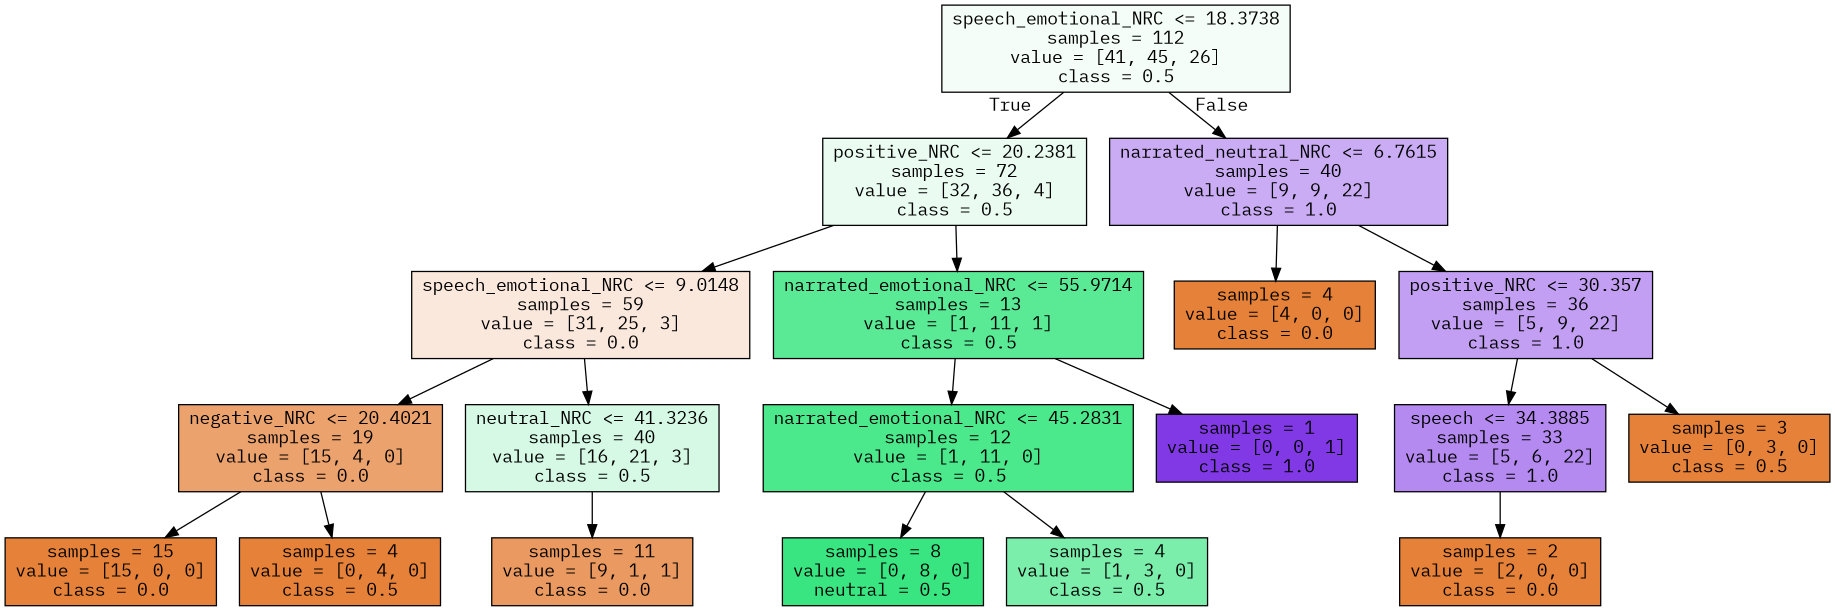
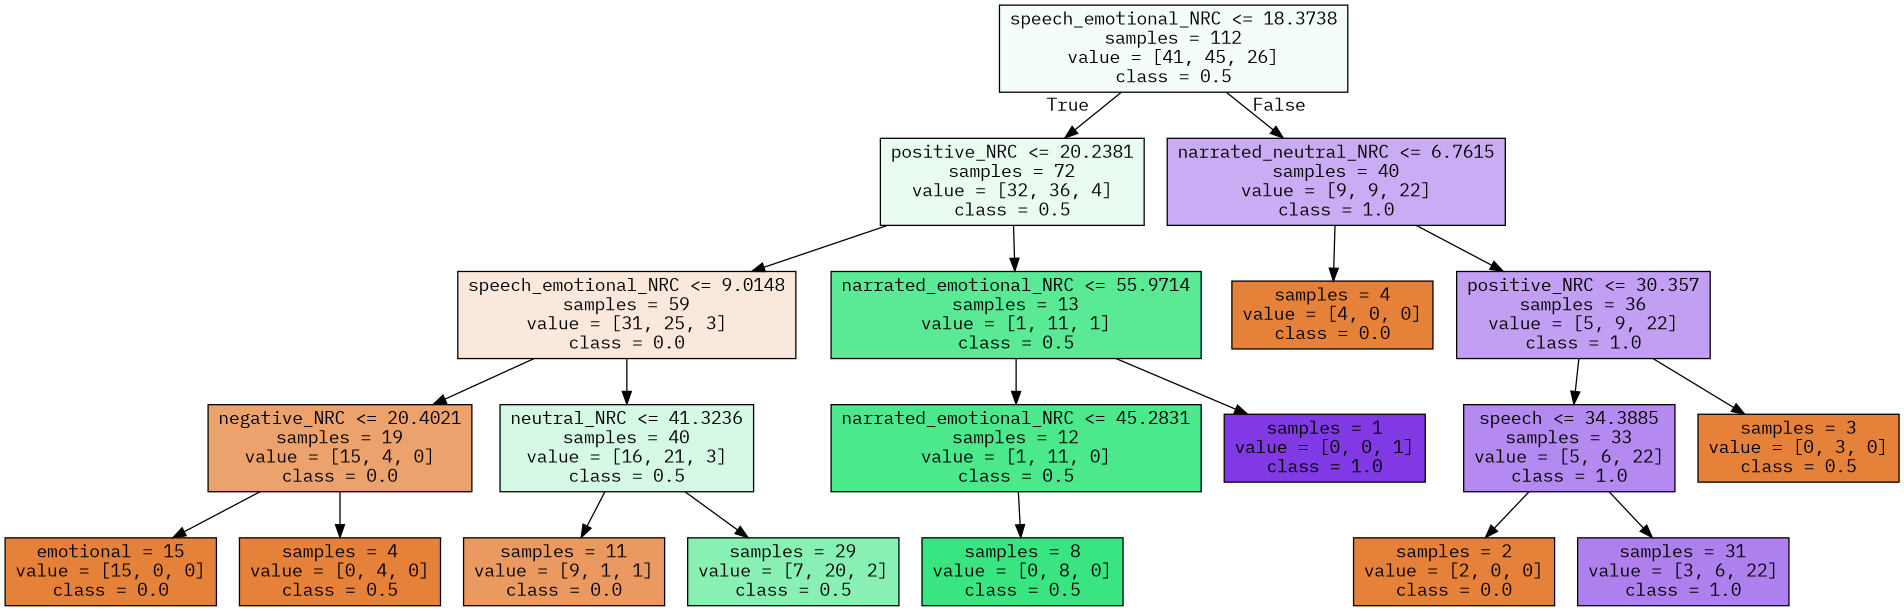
(111, 572) -> (111, 572)
none -> (793, 572)
(883, 572) -> (1023, 572)
(1107, 572) -> none
none -> (1683, 572)
